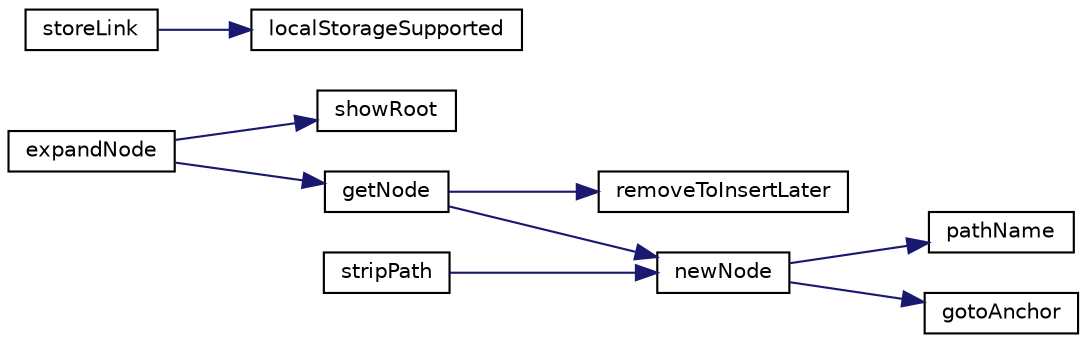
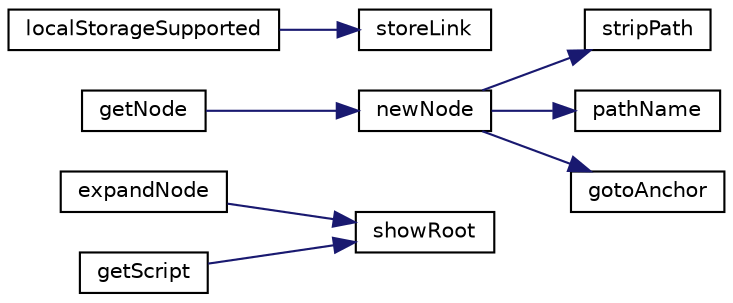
(194, 30) -> (308, 30)
(239, 171) -> none
(723, 192) -> none
none -> (144, 273)
(543, 273) -> (526, 74)
